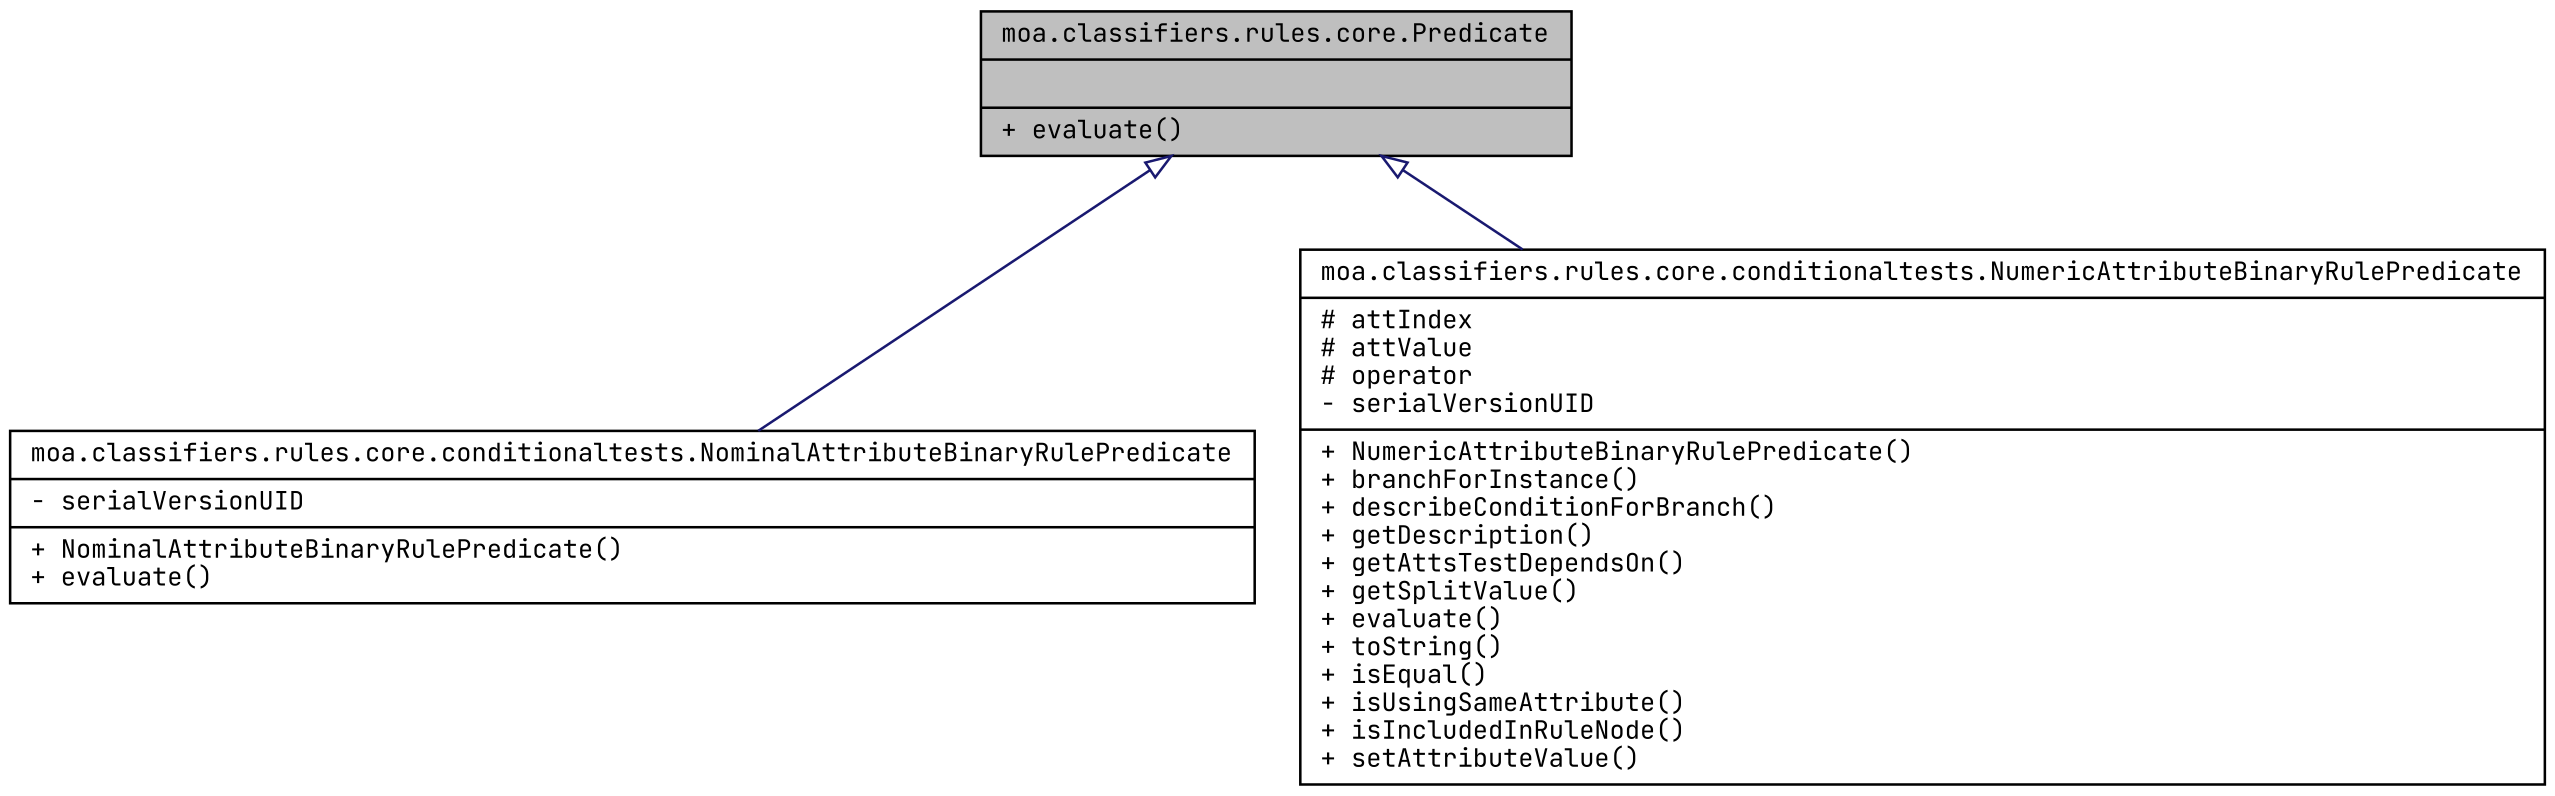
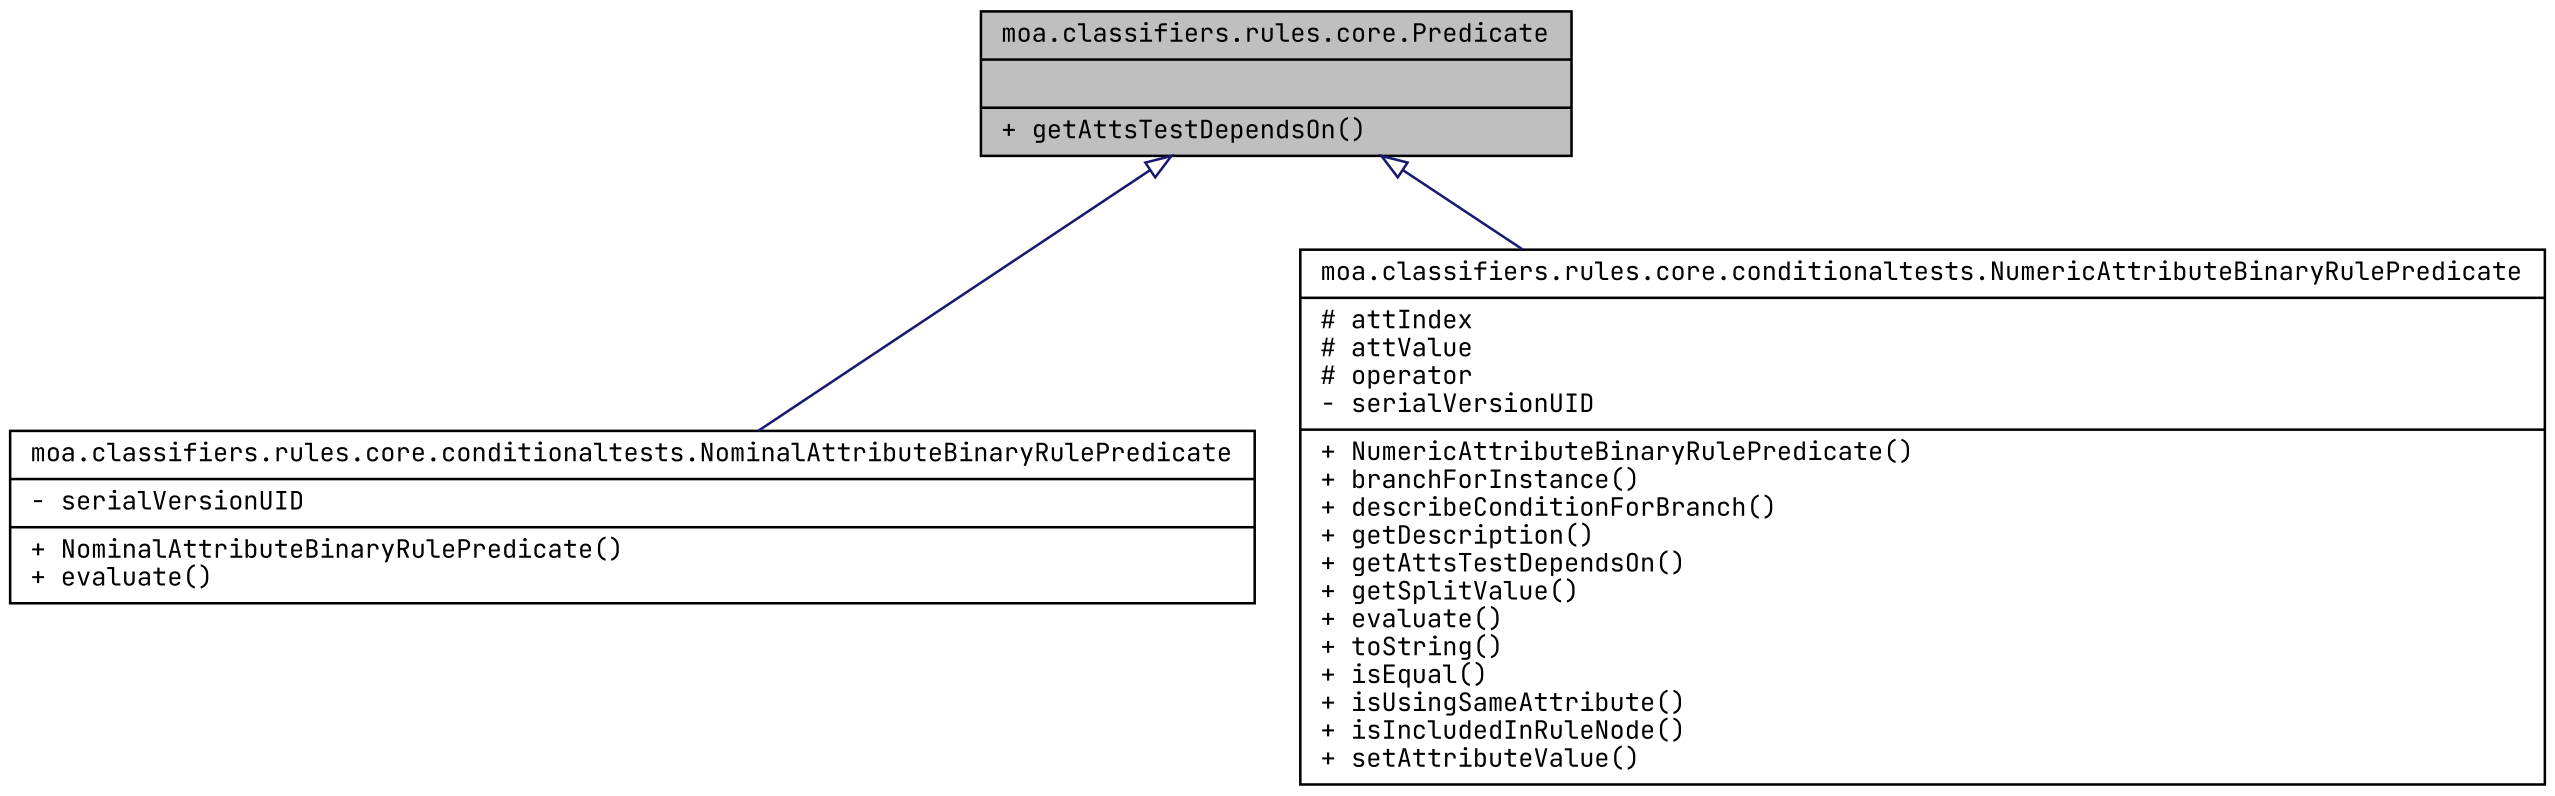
(1094, 131) -> (1185, 131)
